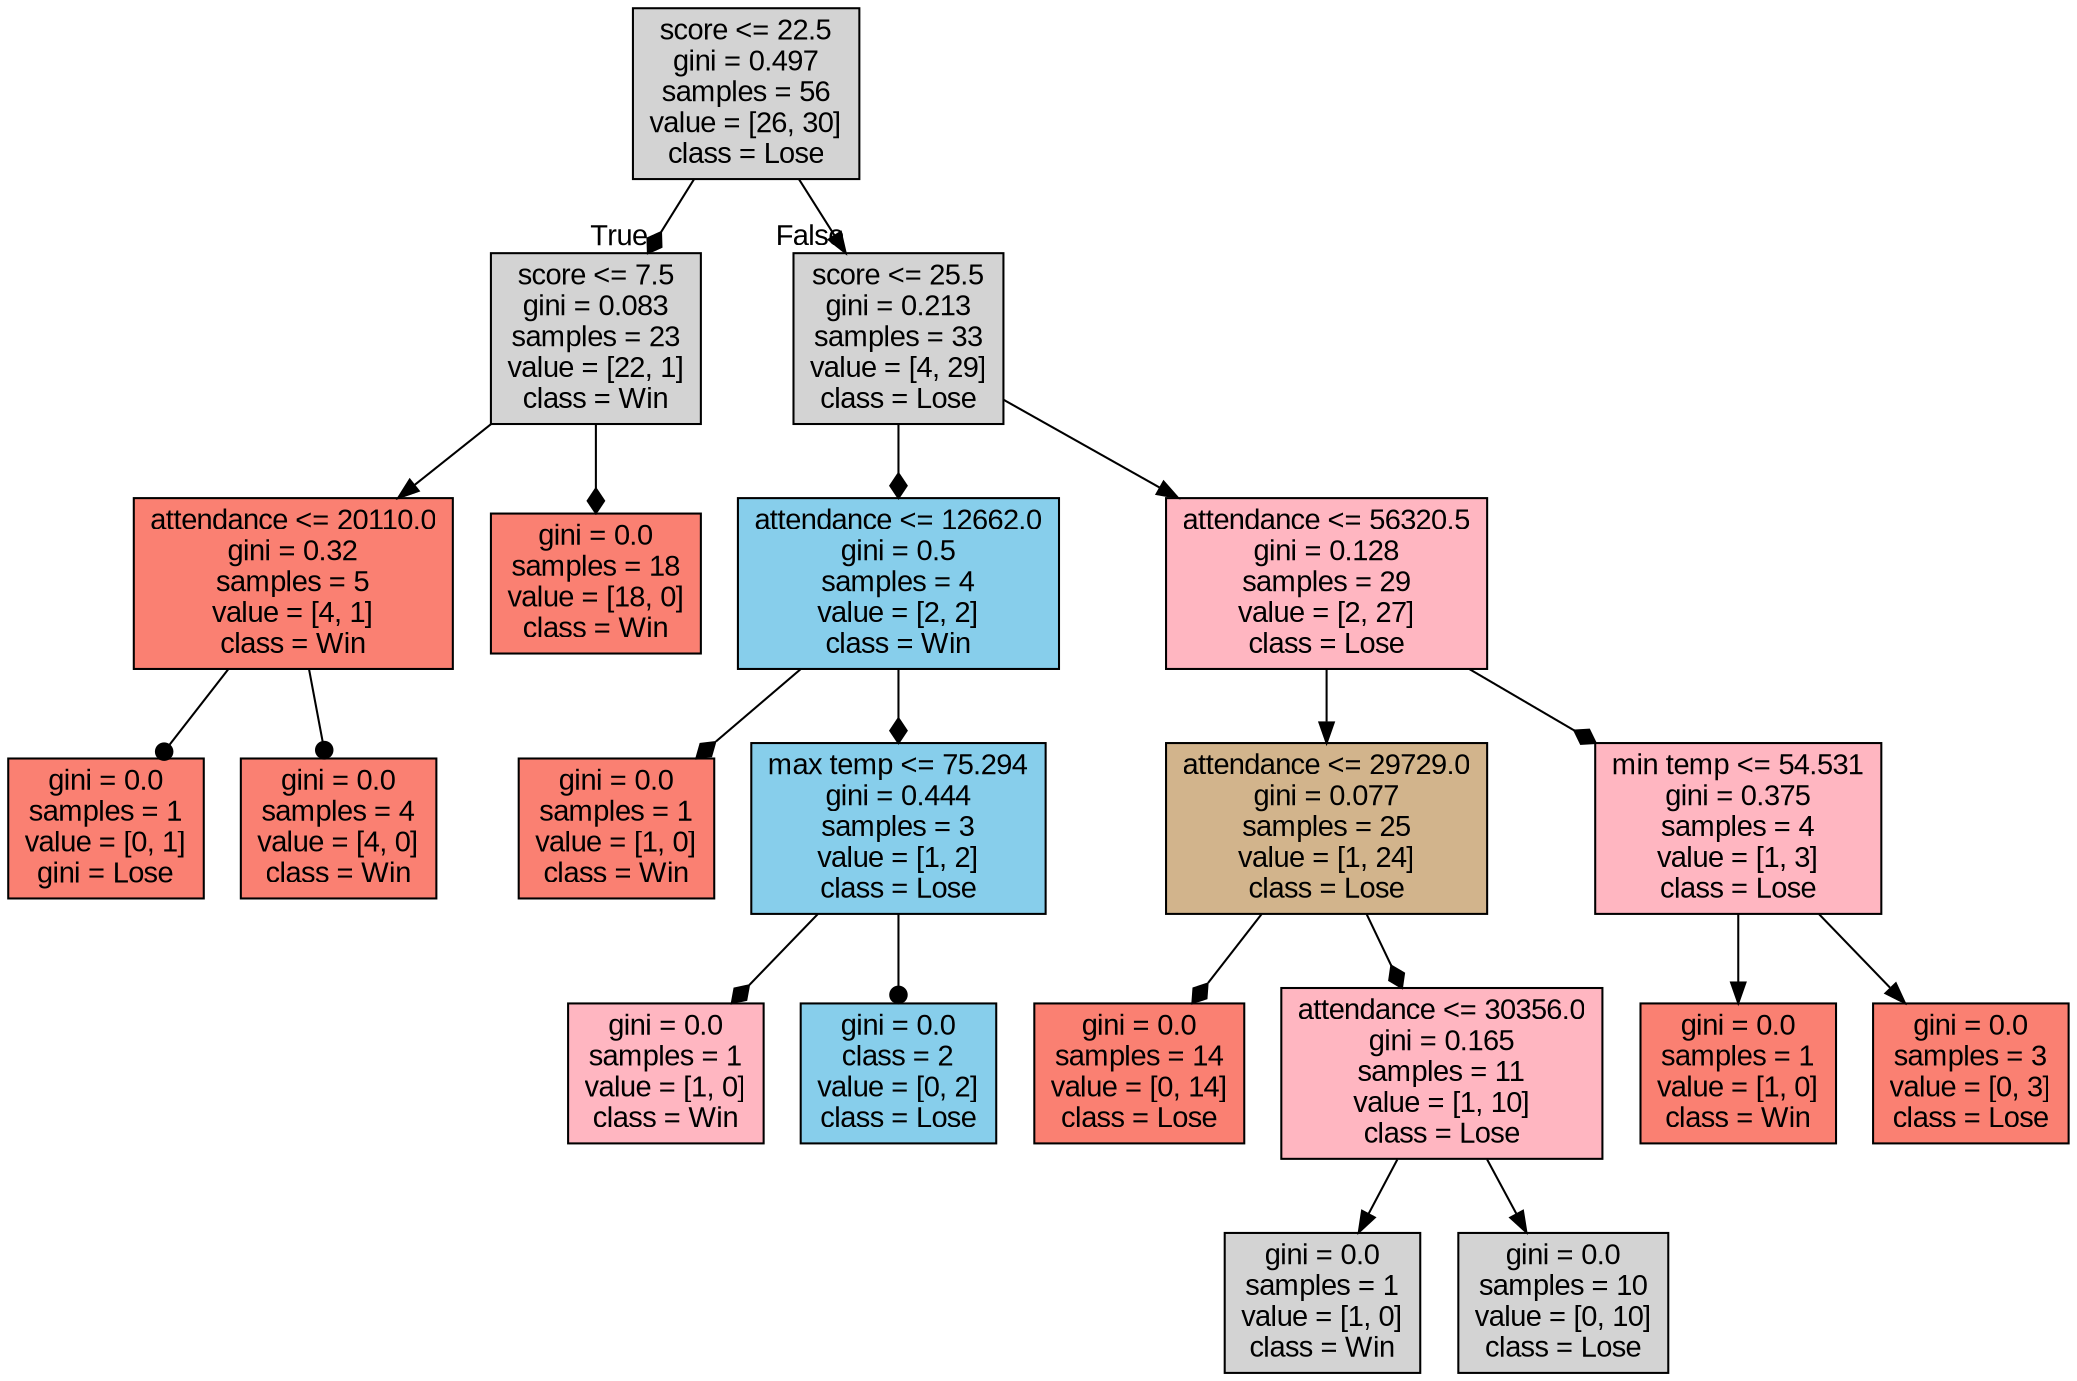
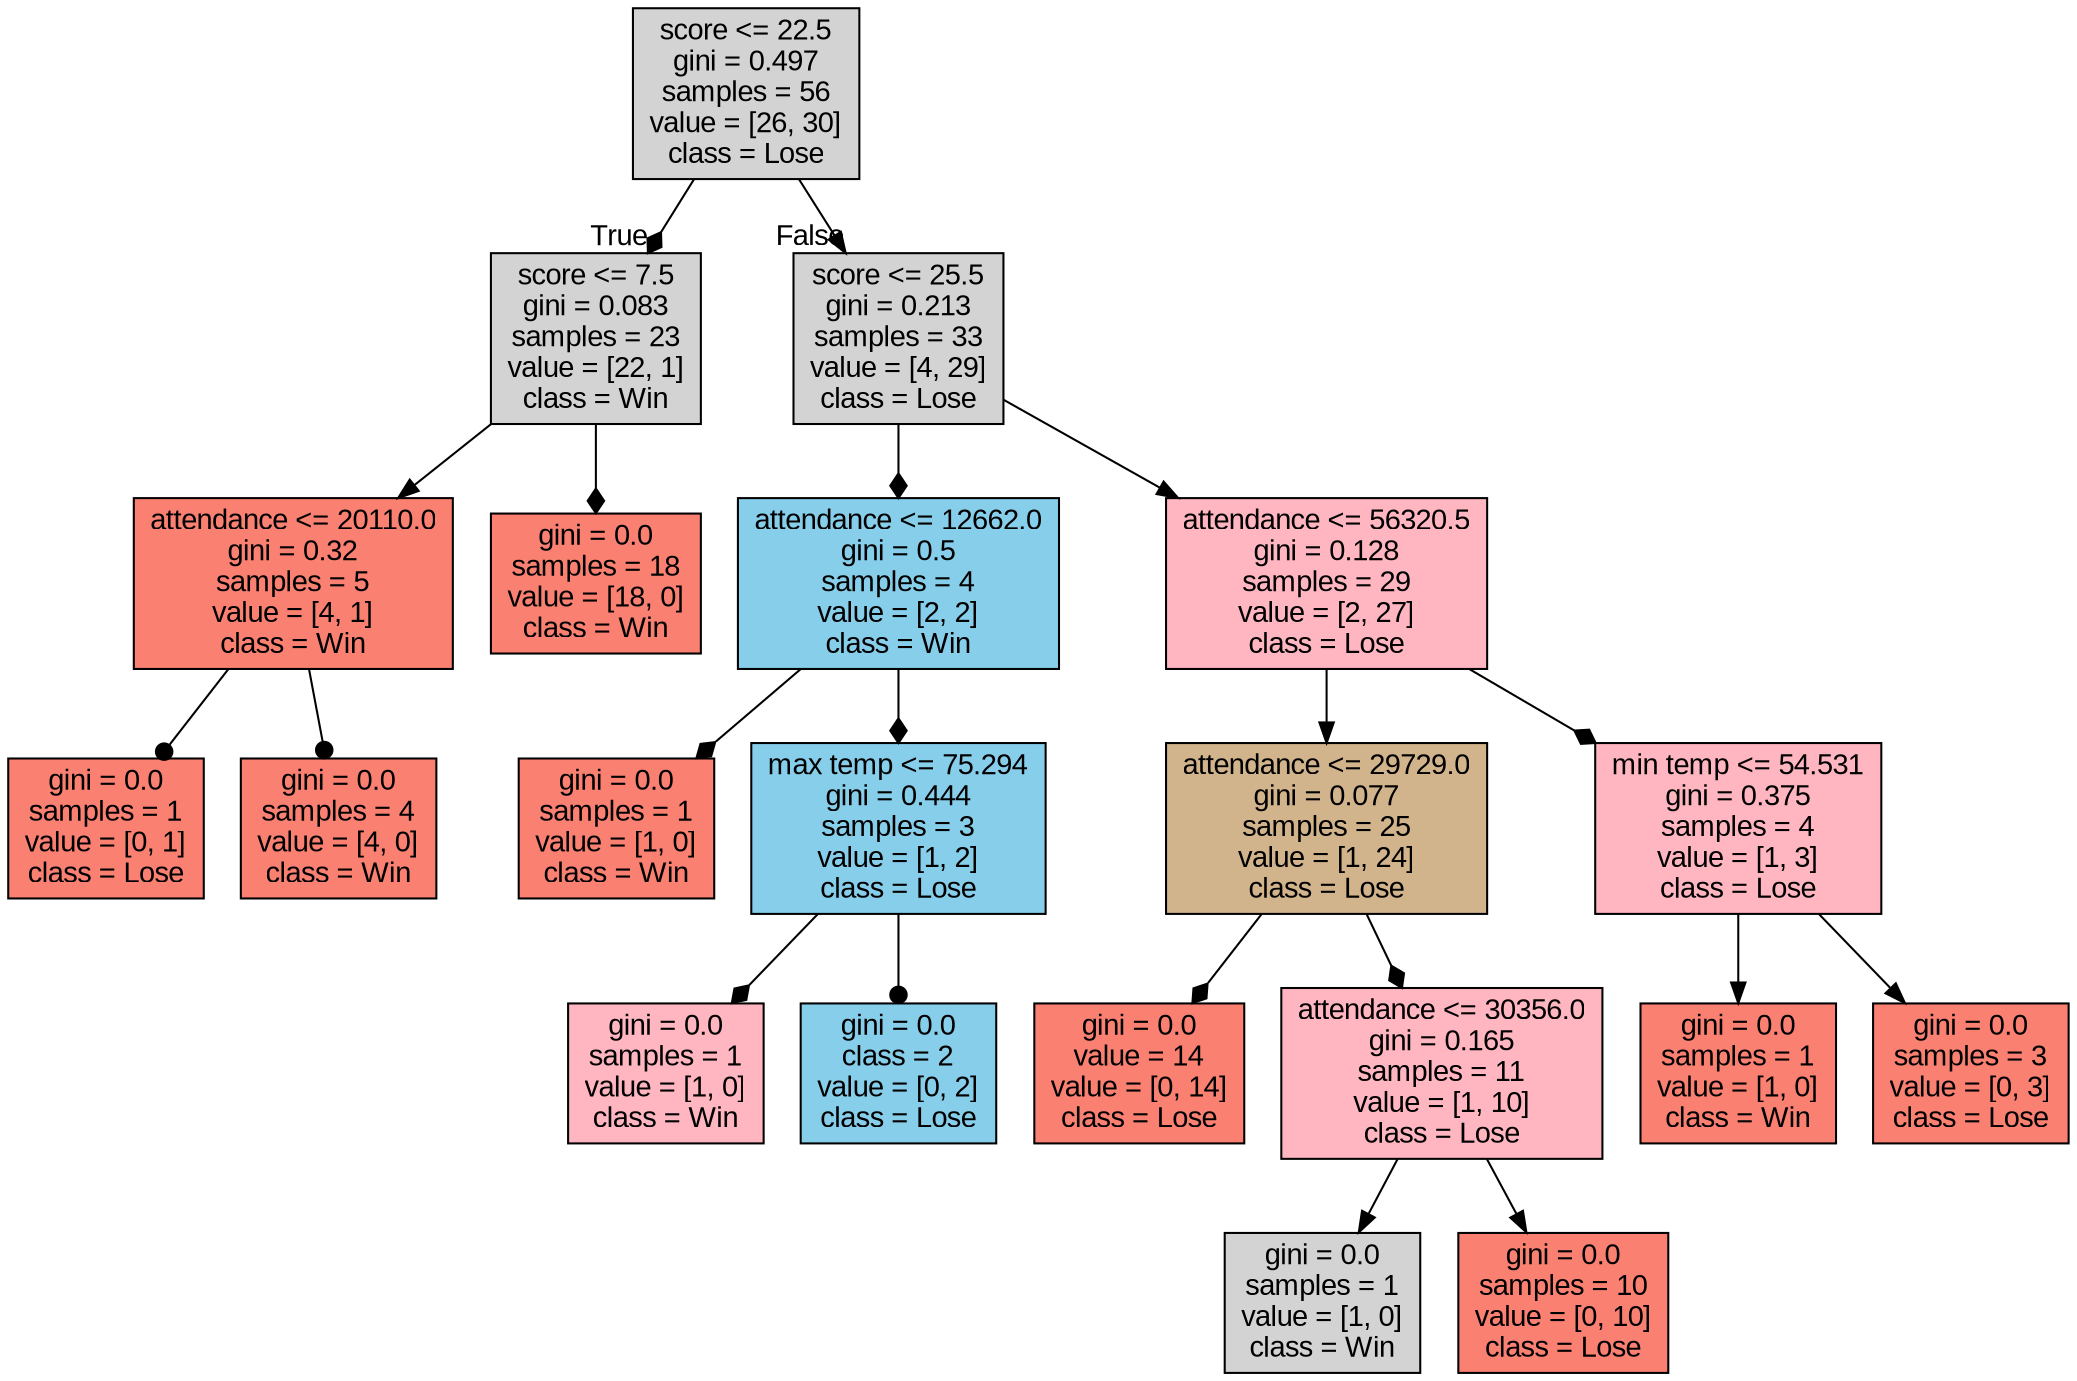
(106, 828) -> (106, 828)
(1139, 1073) -> (1139, 1073)
(1563, 1303) -> (1563, 1303)
